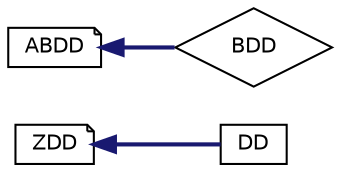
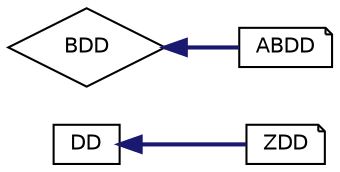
(149, 47) -> (212, 47)
(168, 144) -> (194, 144)
